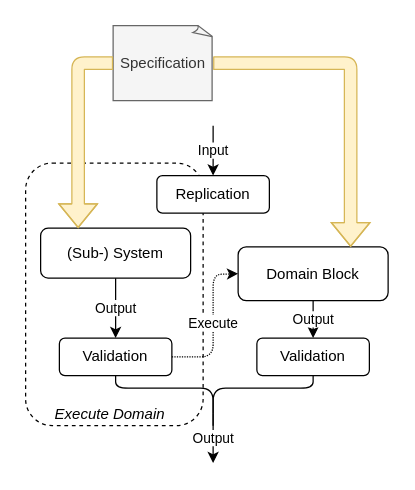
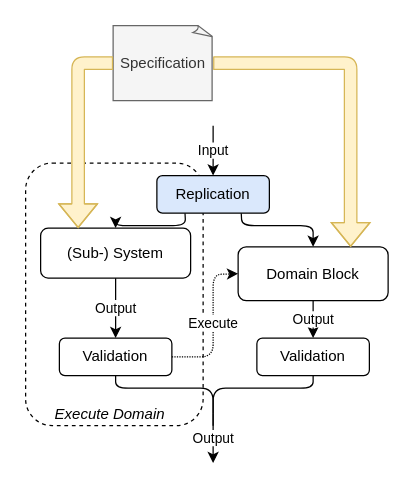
(213, 194) -> (213, 194)
none -> (153, 226)
none -> (278, 226)
